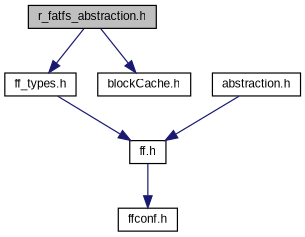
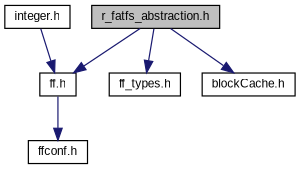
(256, 84) -> (37, 17)
(89, 115) -> (112, 47)
